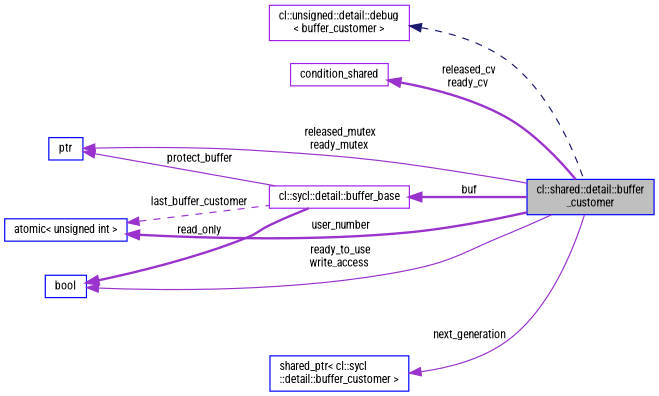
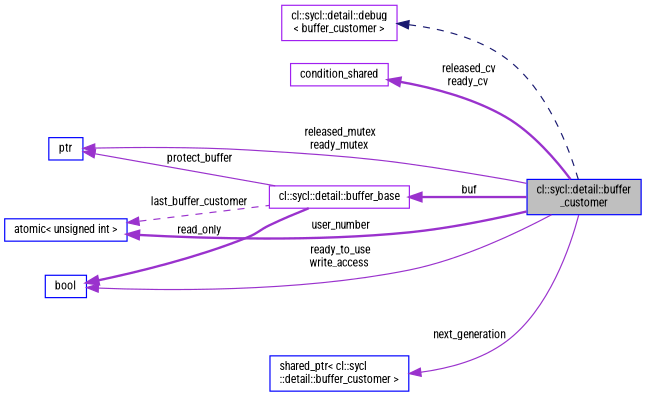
(339, 23) -> (339, 23)
(591, 197) -> (584, 197)
